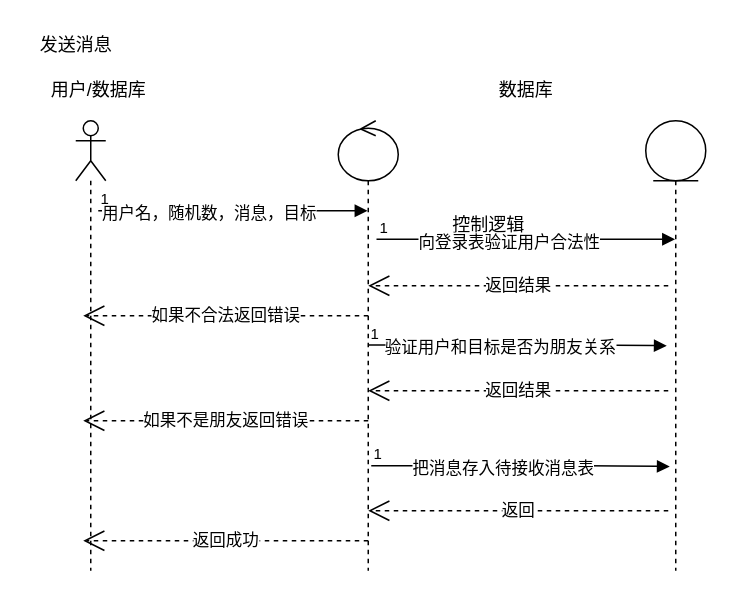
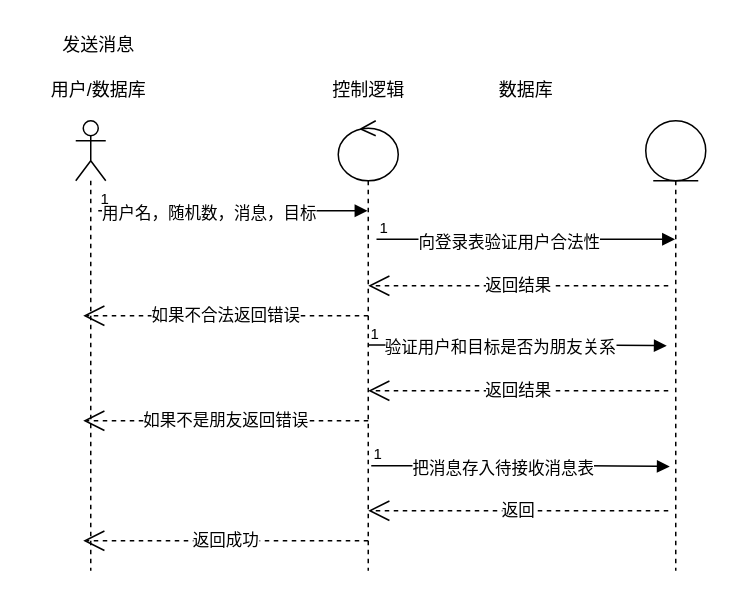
(76, 46) -> (98, 46)
(488, 226) -> (368, 91)
